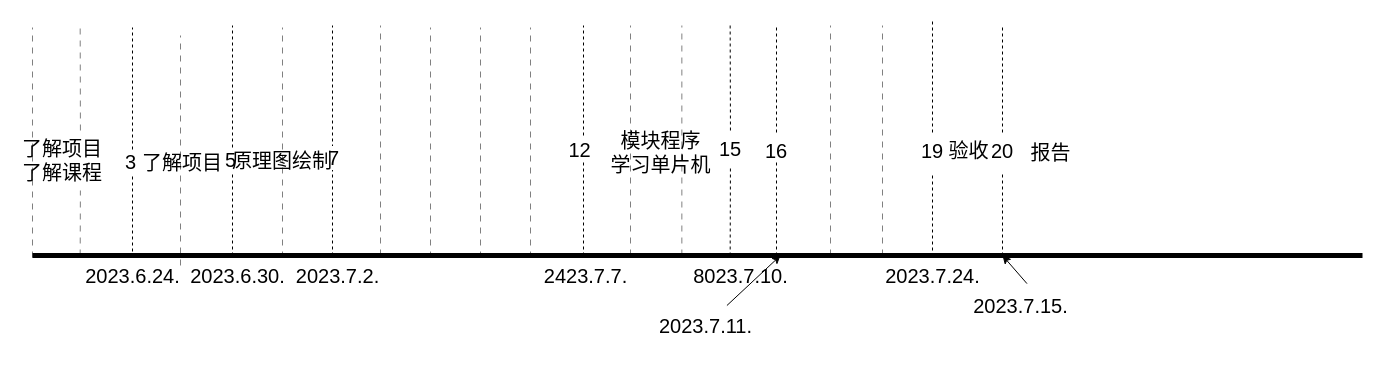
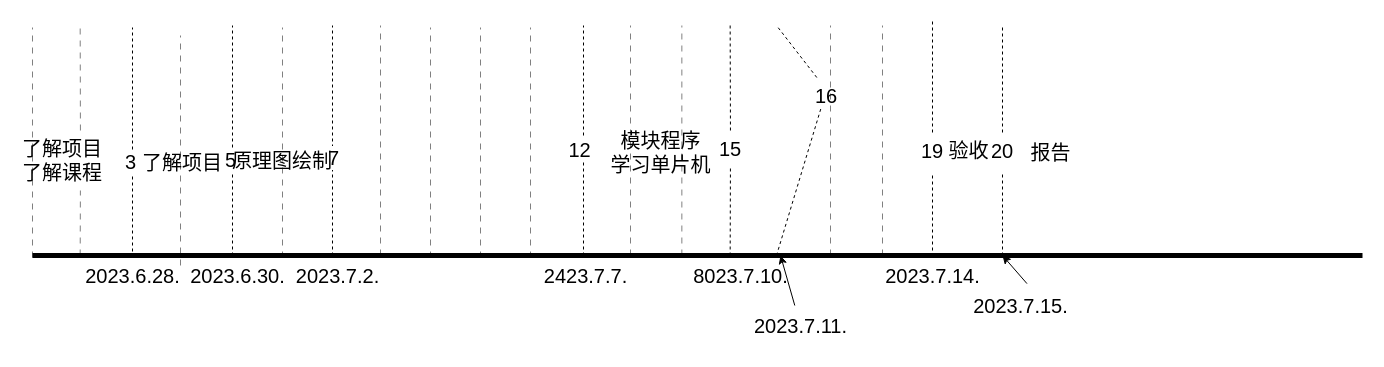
(777, 145) -> (827, 90)
(133, 276) -> (133, 276)
(933, 276) -> (933, 276)
(706, 326) -> (801, 326)
